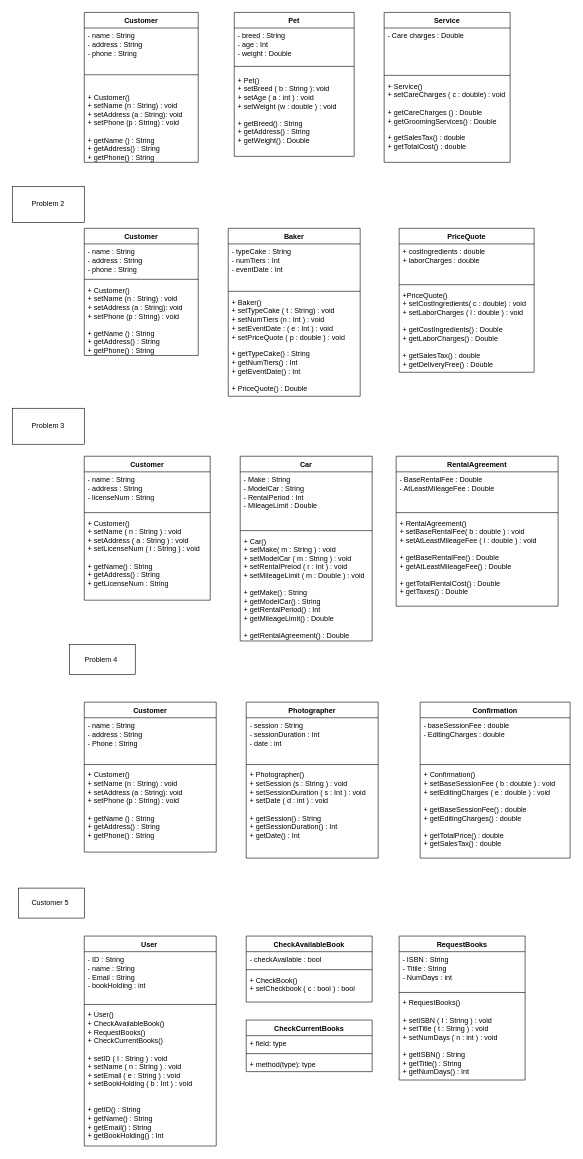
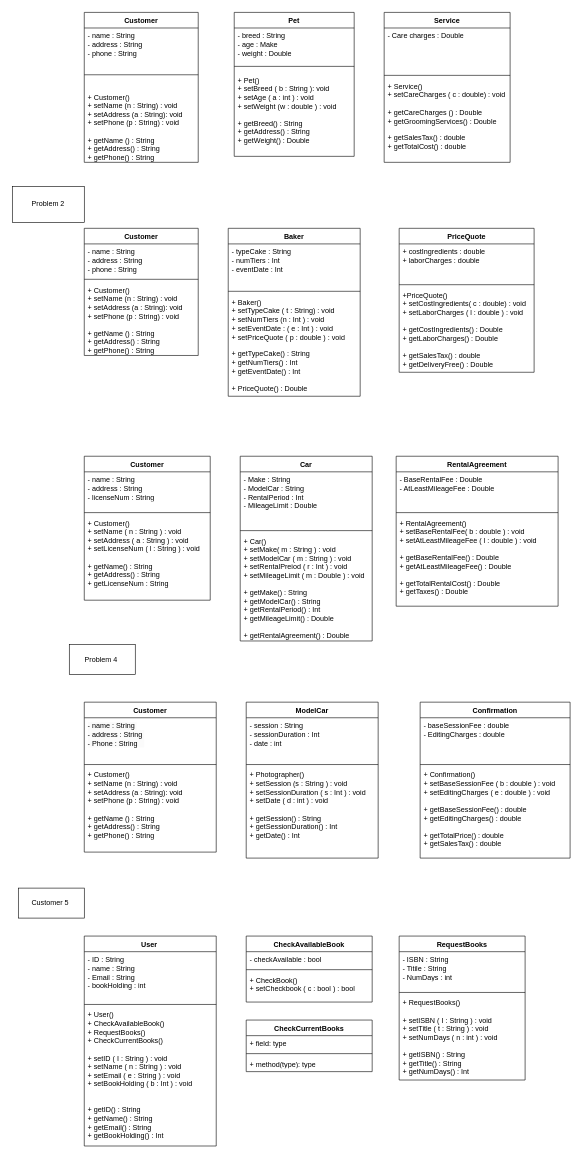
(267, 45) -> (267, 45)
(48, 426) -> none
(312, 711) -> (312, 711)
